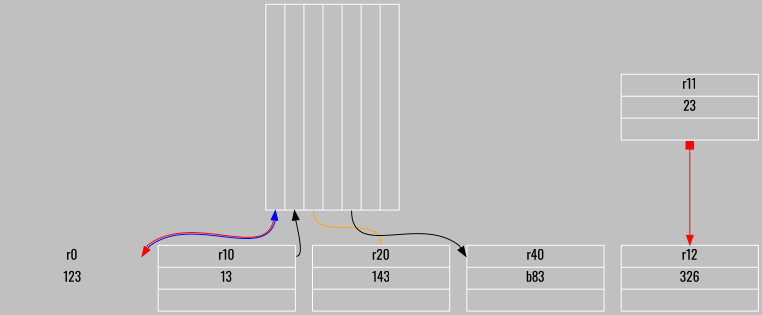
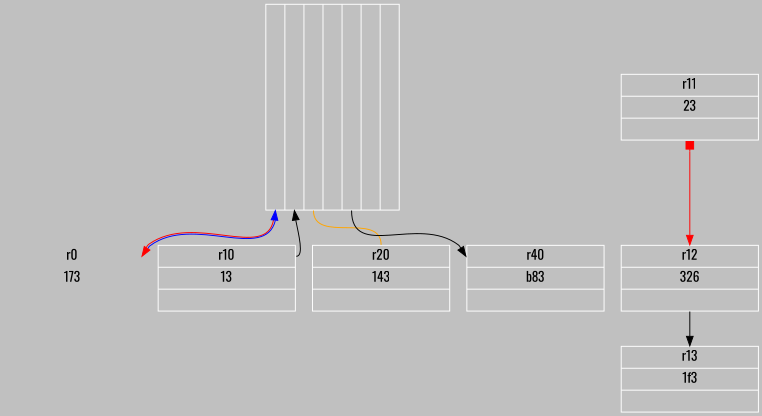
(72, 278) -> (72, 278)
none -> (690, 379)
